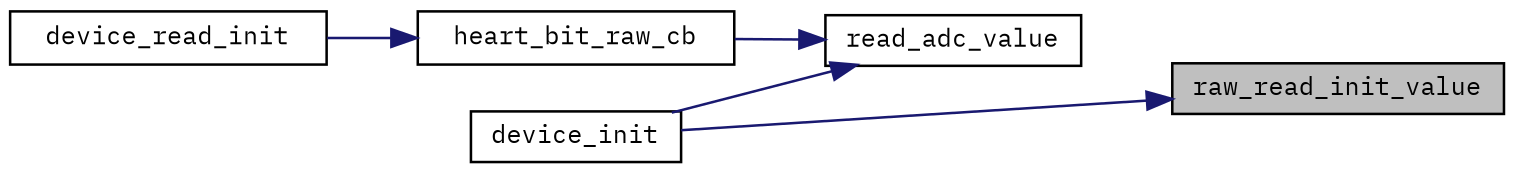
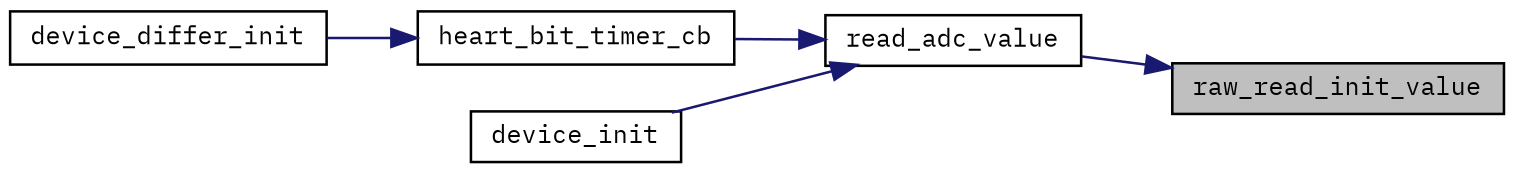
(168, 38) -> (168, 38)
(576, 38) -> (576, 38)
(914, 115) -> (1114, 60)
